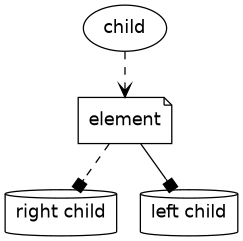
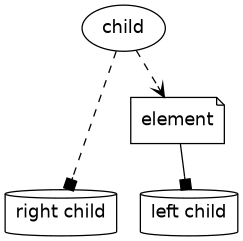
(97, 161) -> (94, 114)
